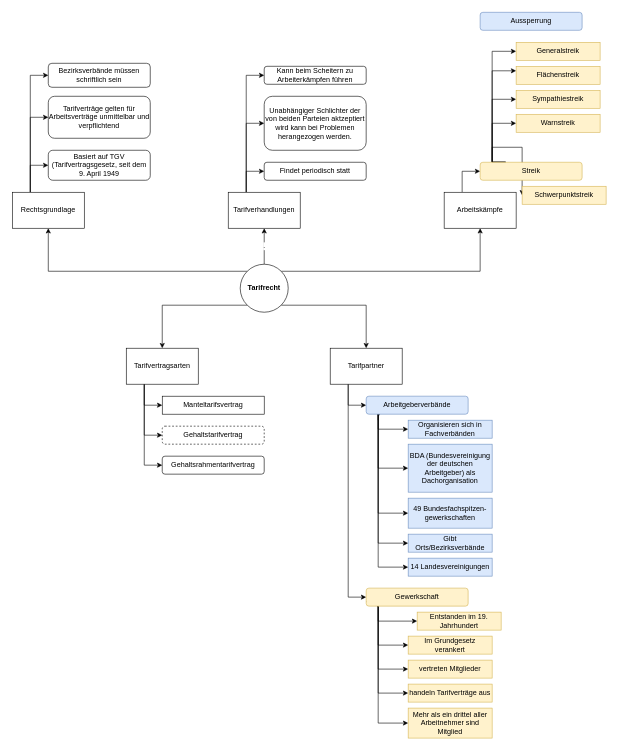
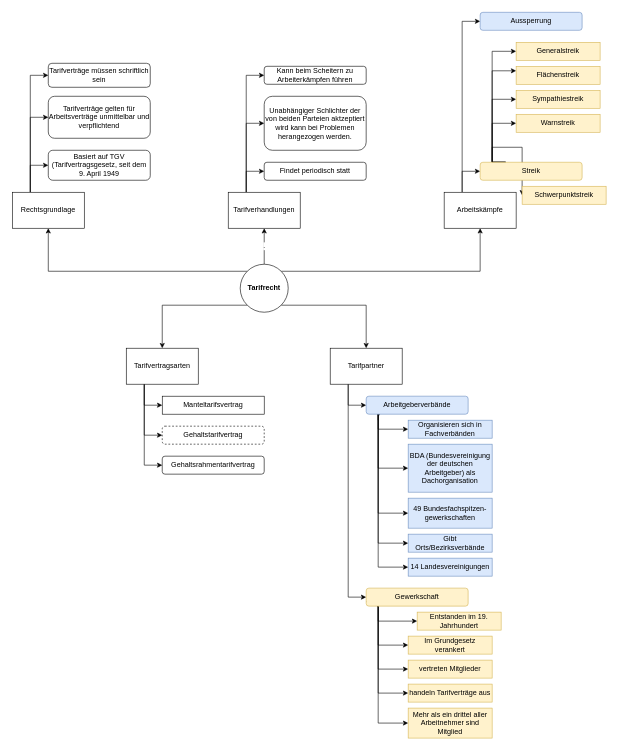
none -> (462, 21)
(99, 75) -> (99, 75)
